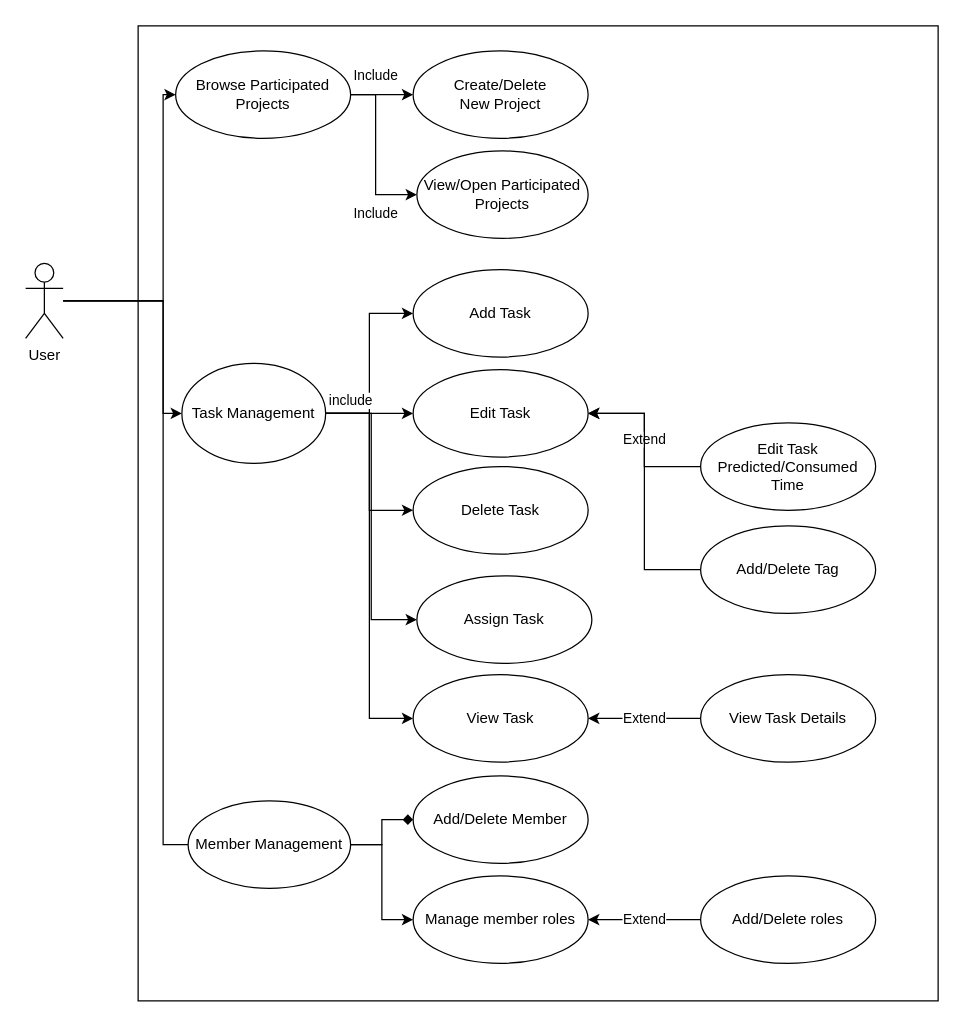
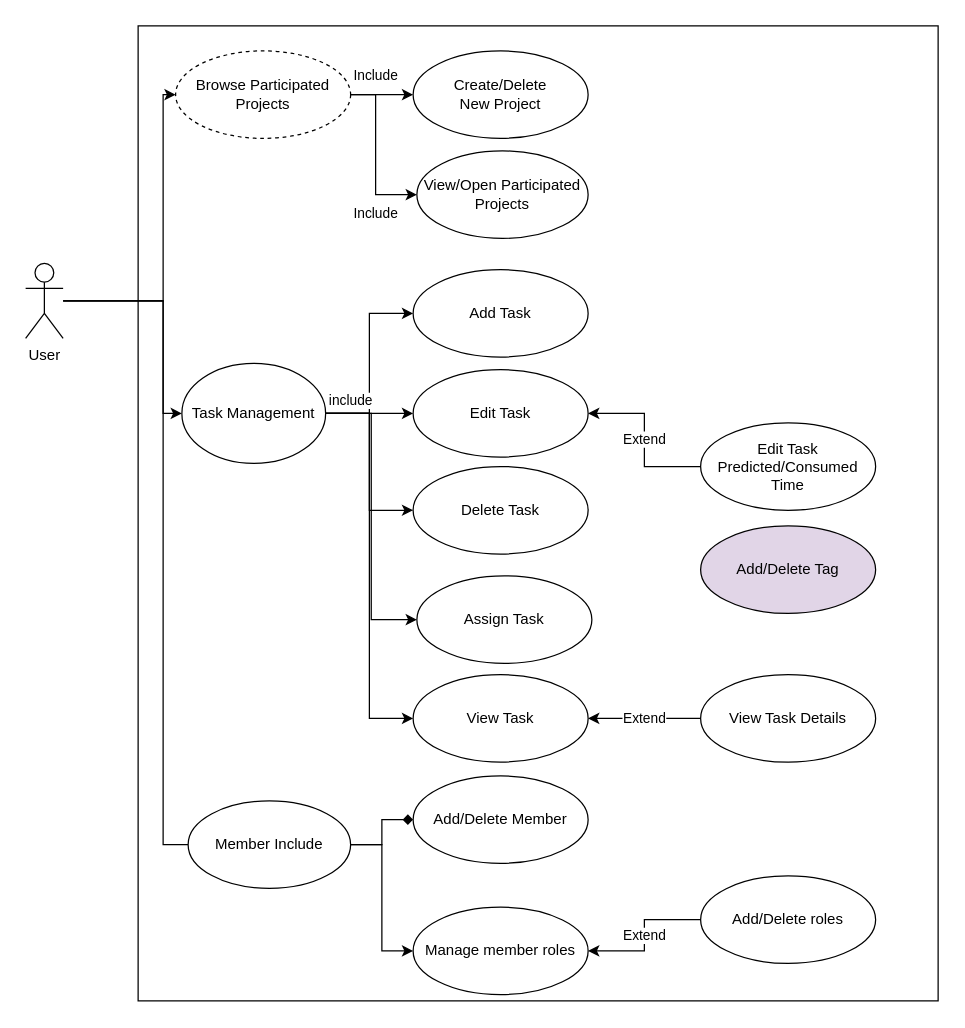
(263, 94) -> (263, 94)
(644, 547) -> none
(788, 569) -> (788, 569)
(269, 844) -> (269, 844)
(501, 919) -> (501, 951)
